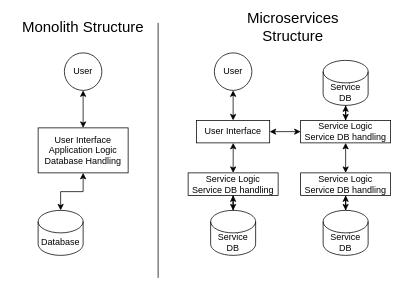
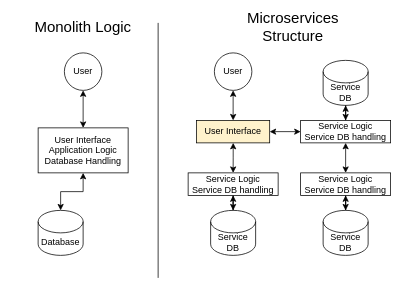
(83, 27) -> (83, 27)
(233, 132) -> (233, 132)
